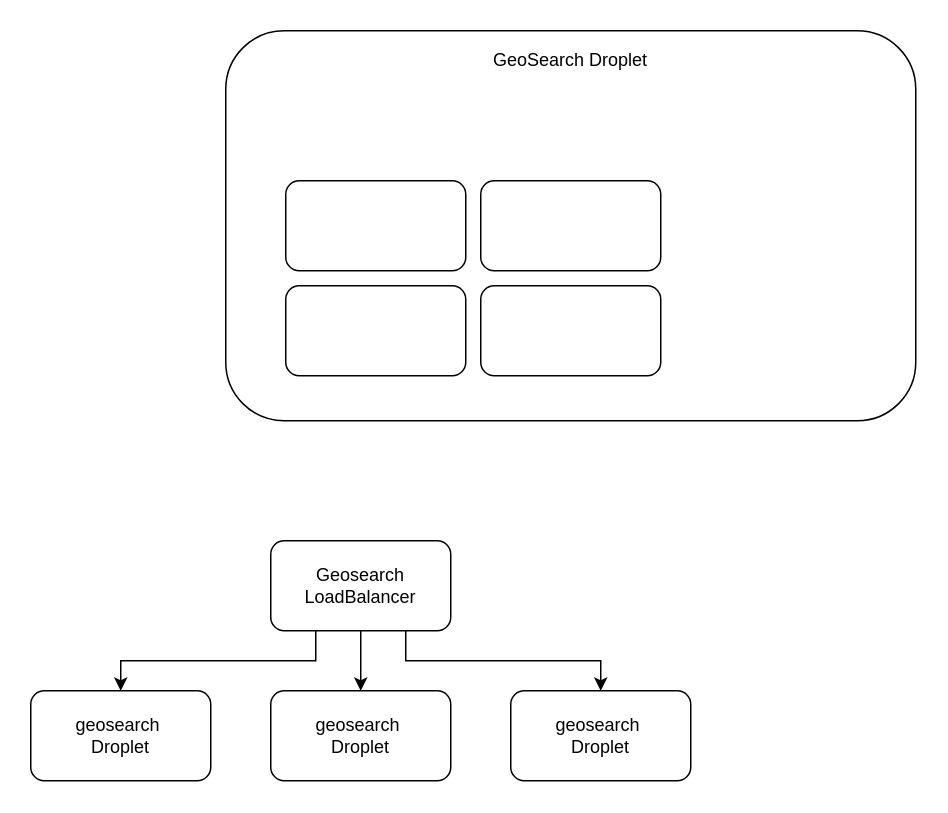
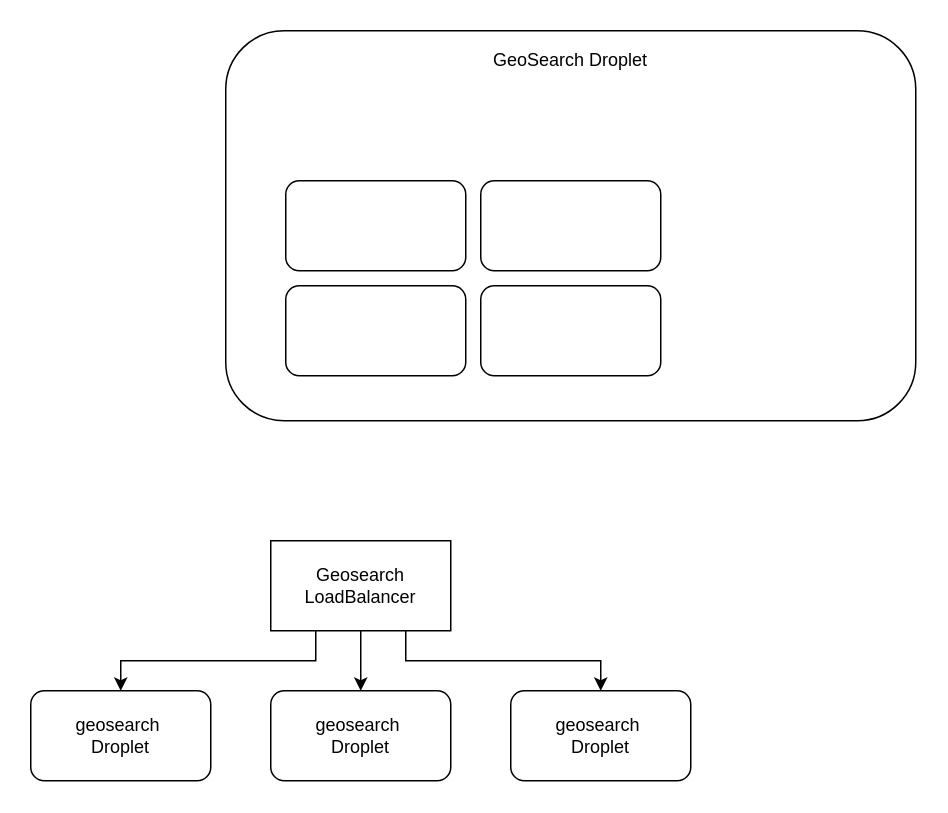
(361, 586) -> (361, 586)
